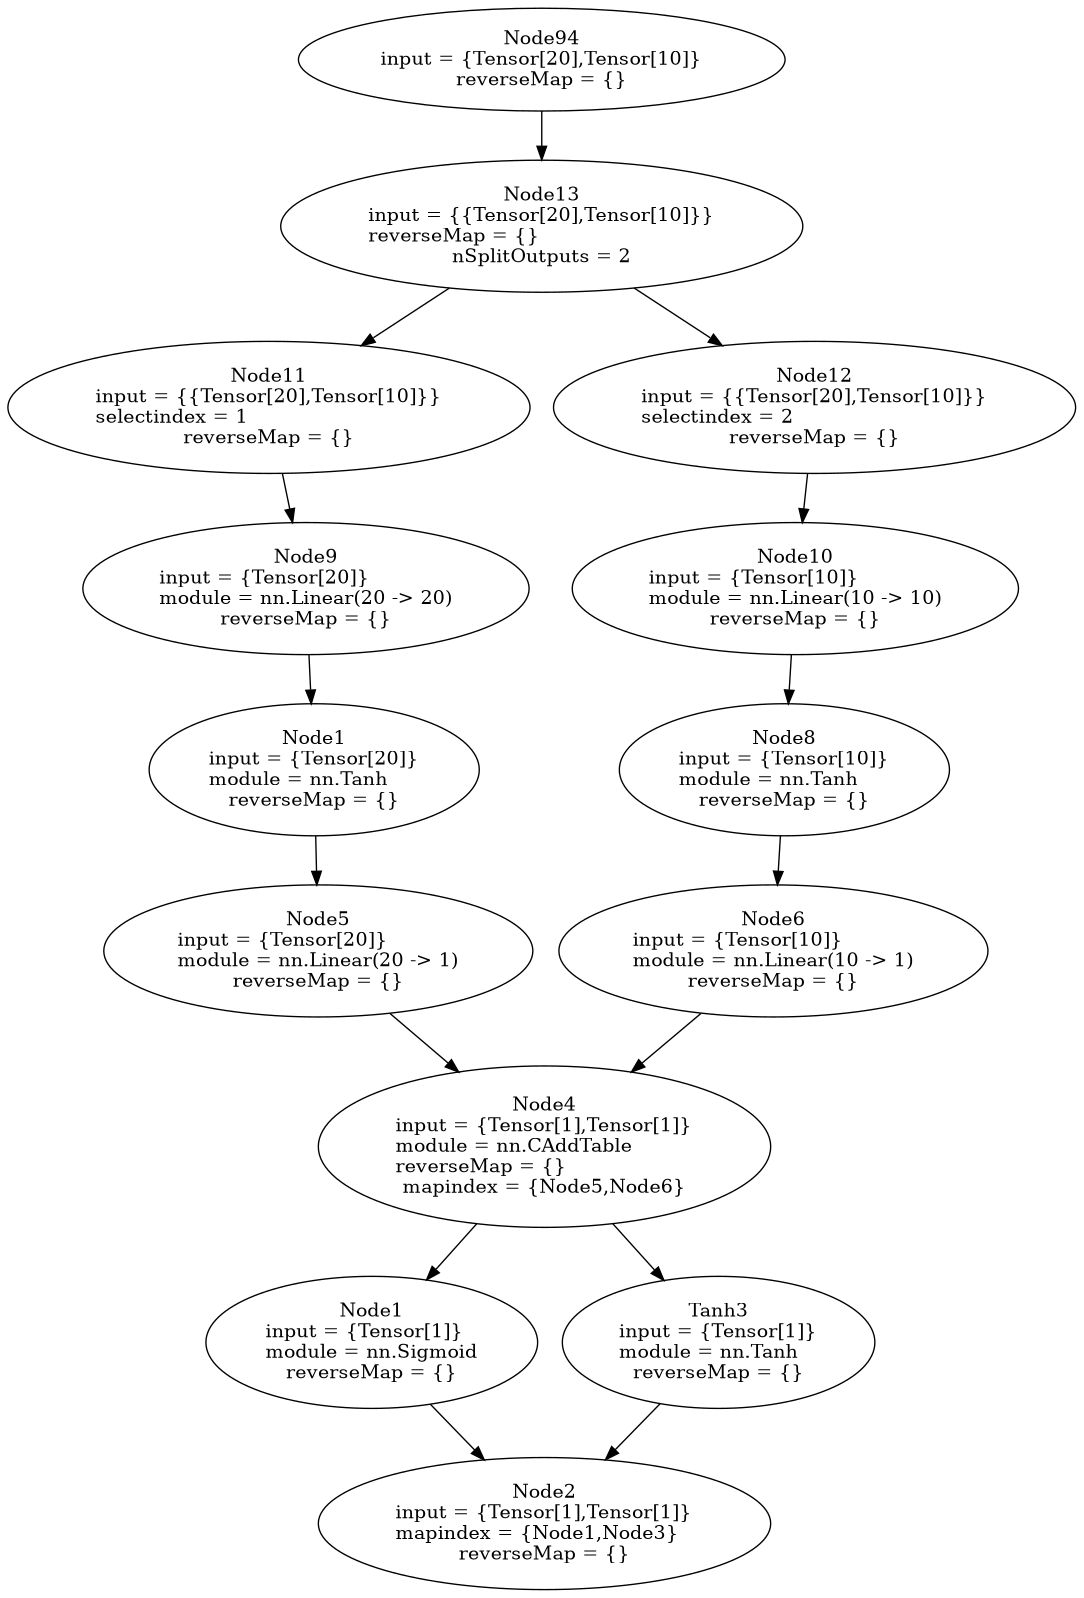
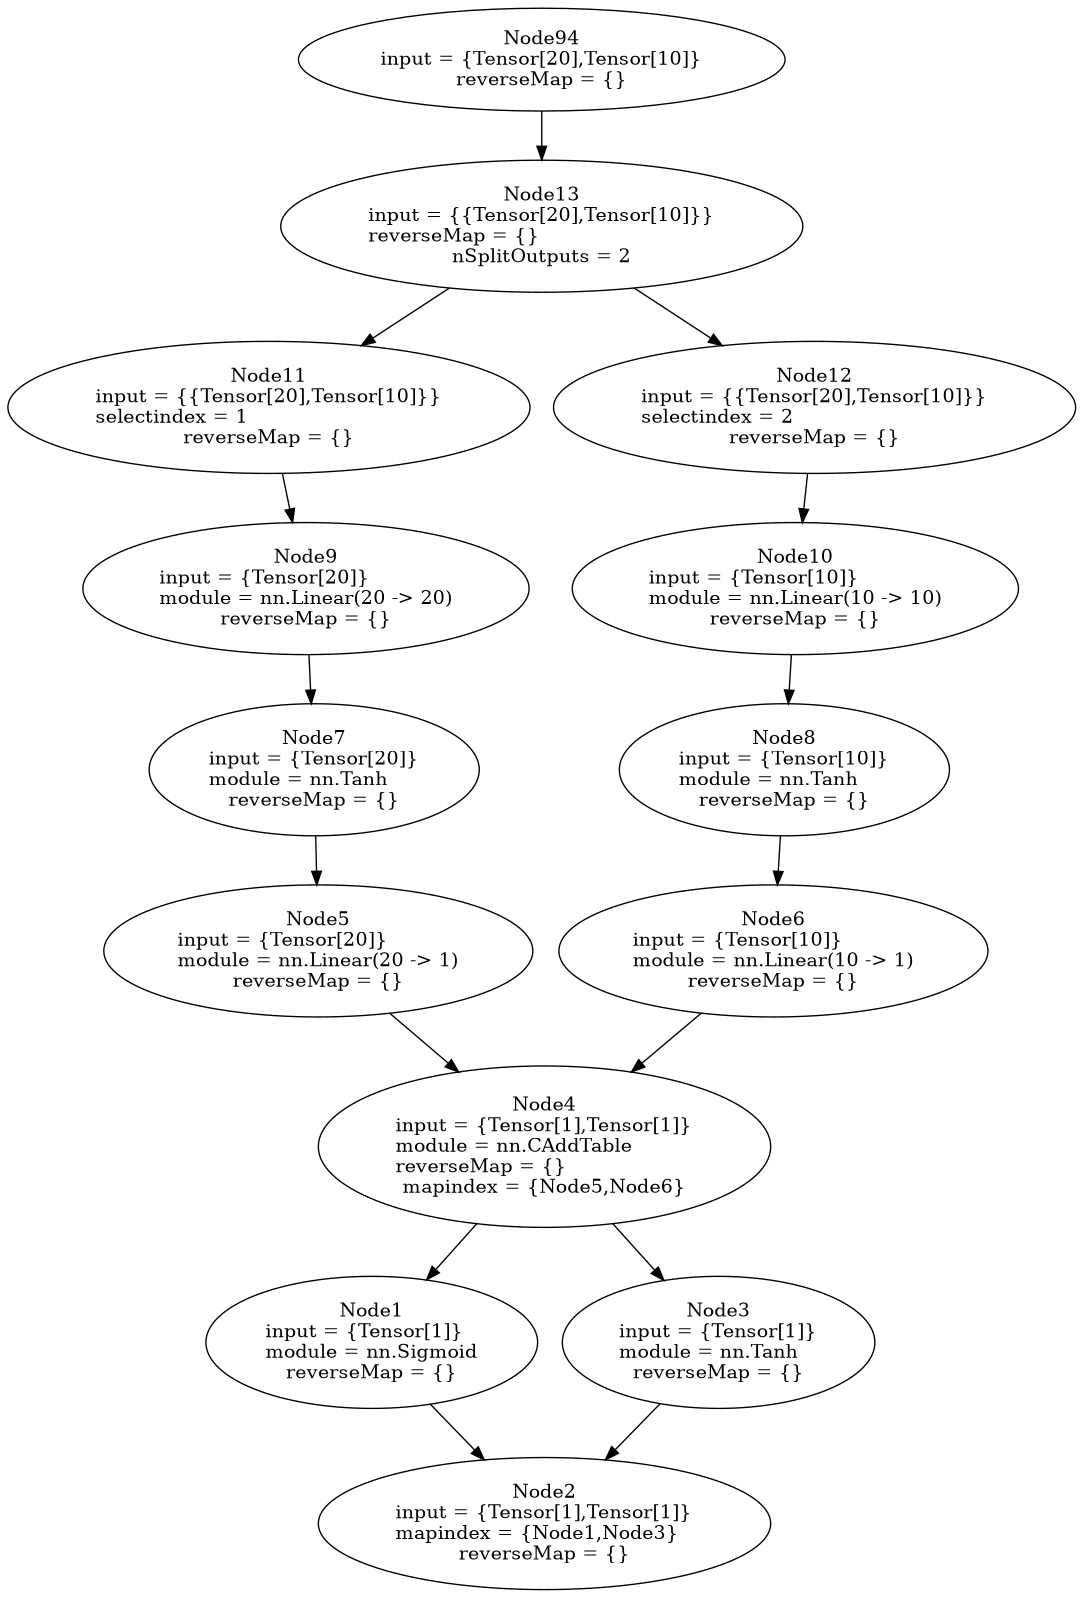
(314, 770) -> (314, 770)
(719, 1342) -> (719, 1342)
